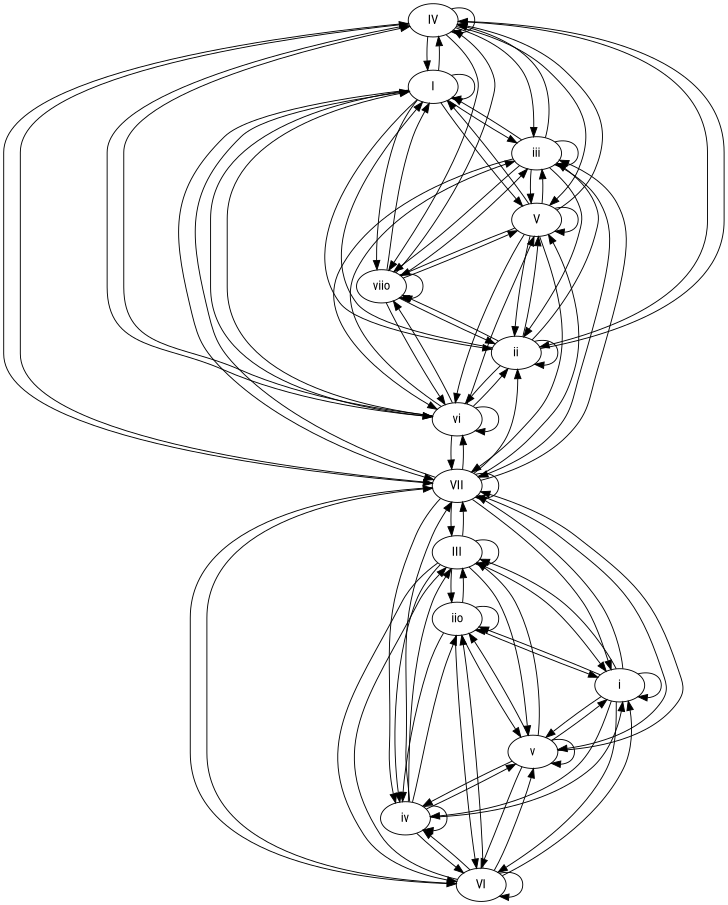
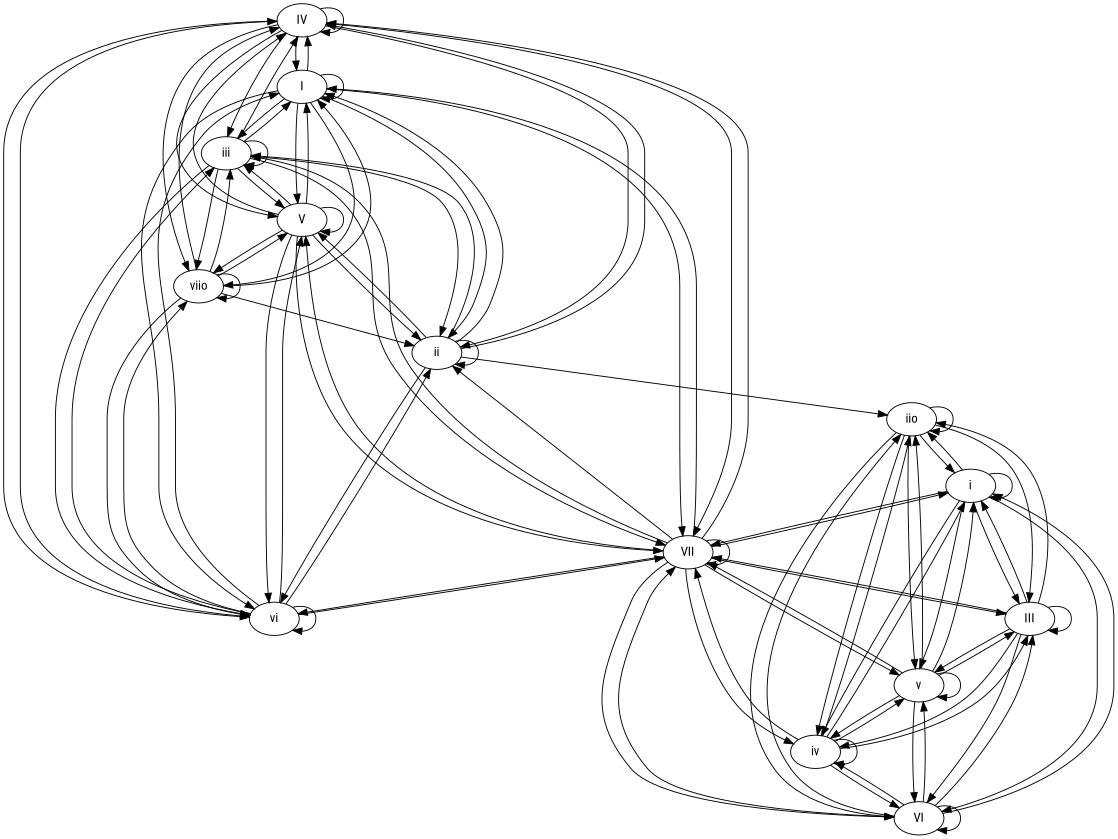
(455, 319) -> (670, 385)
